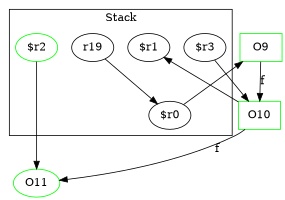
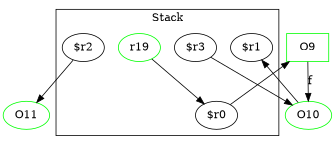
(37, 48) -> (83, 48)
(93, 48) -> (139, 48)
(259, 115) -> (308, 115)
(159, 163) -> none
